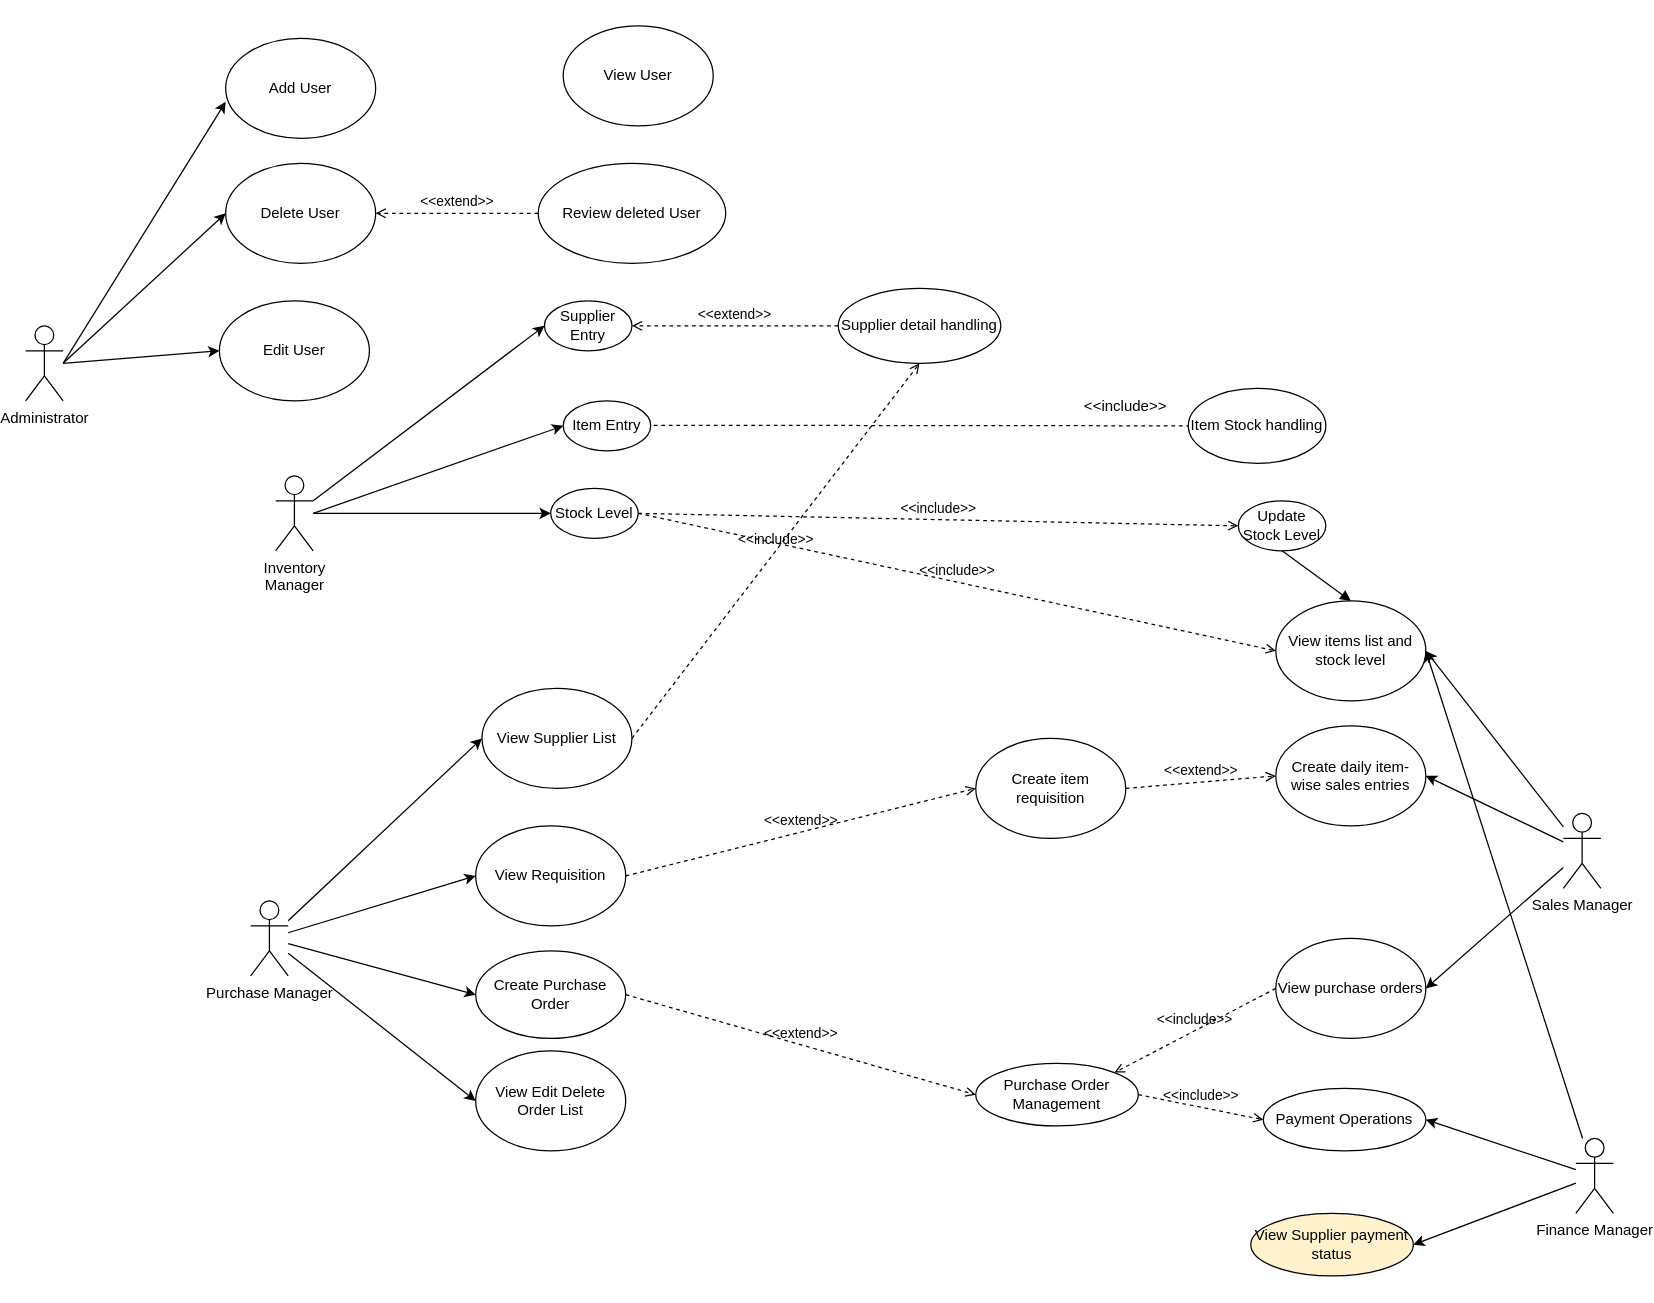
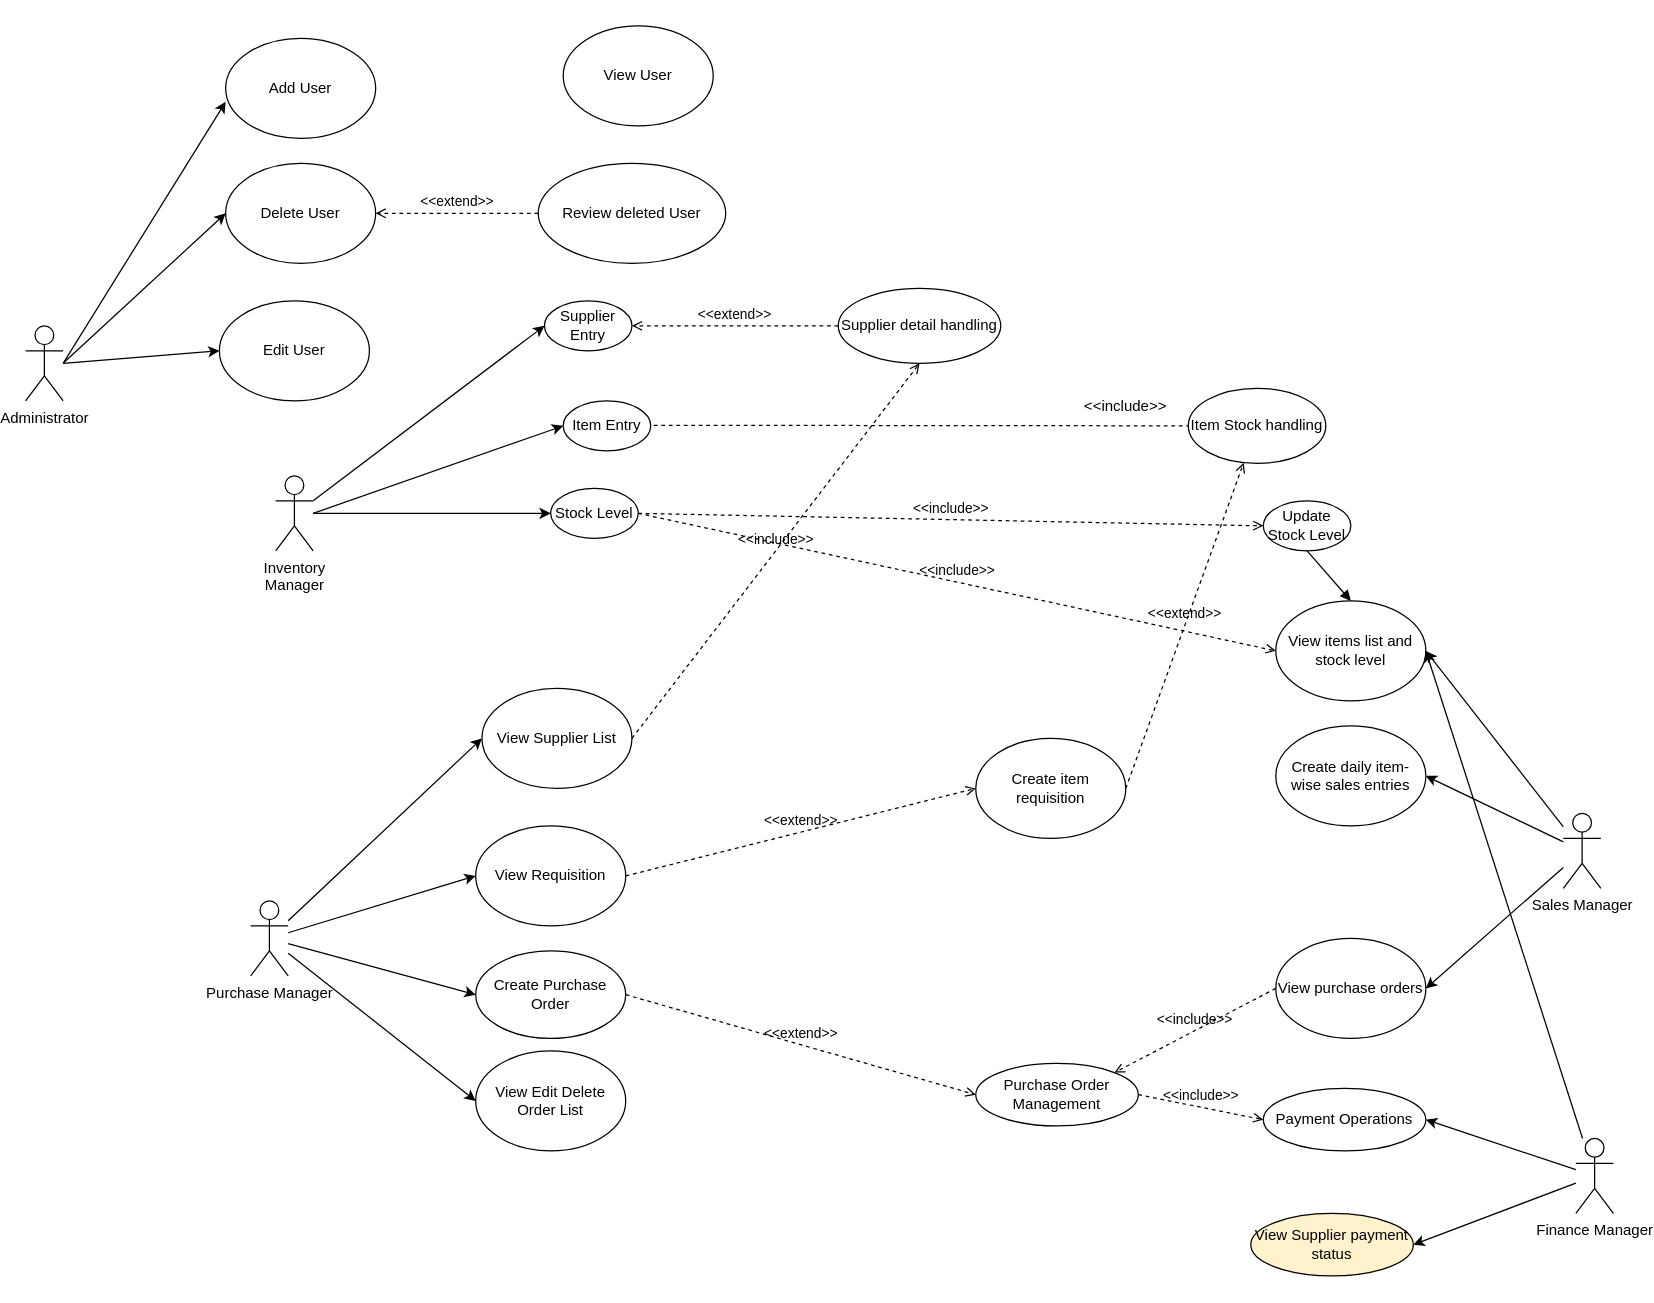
(1282, 526) -> (1307, 526)
(1199, 782) -> (1184, 627)
